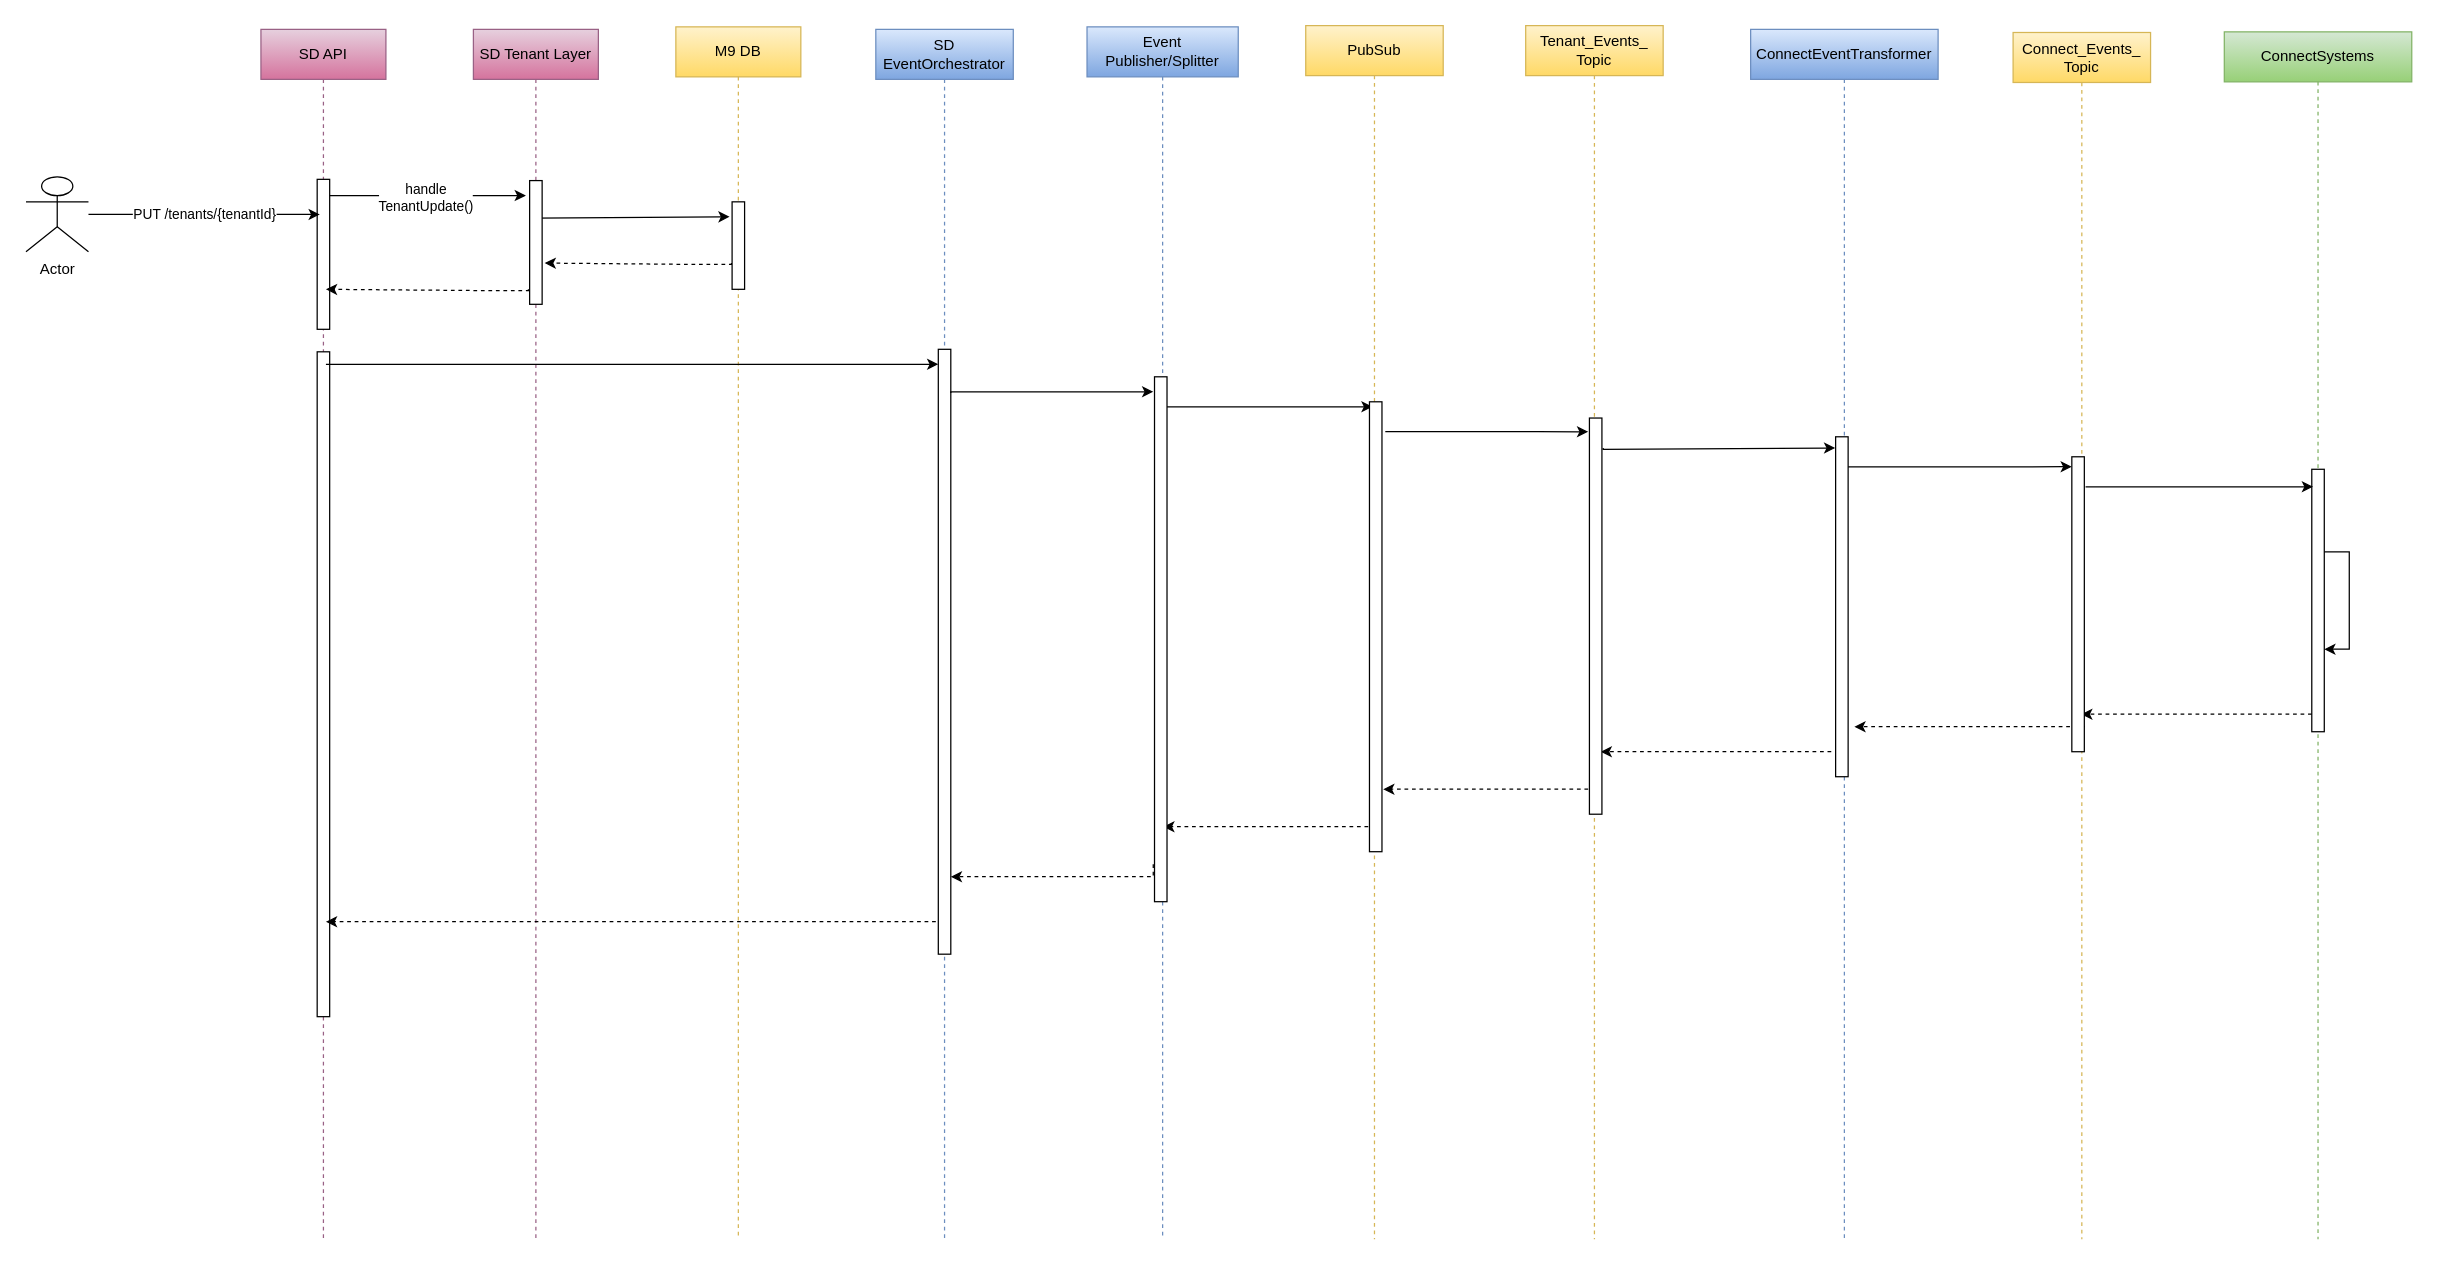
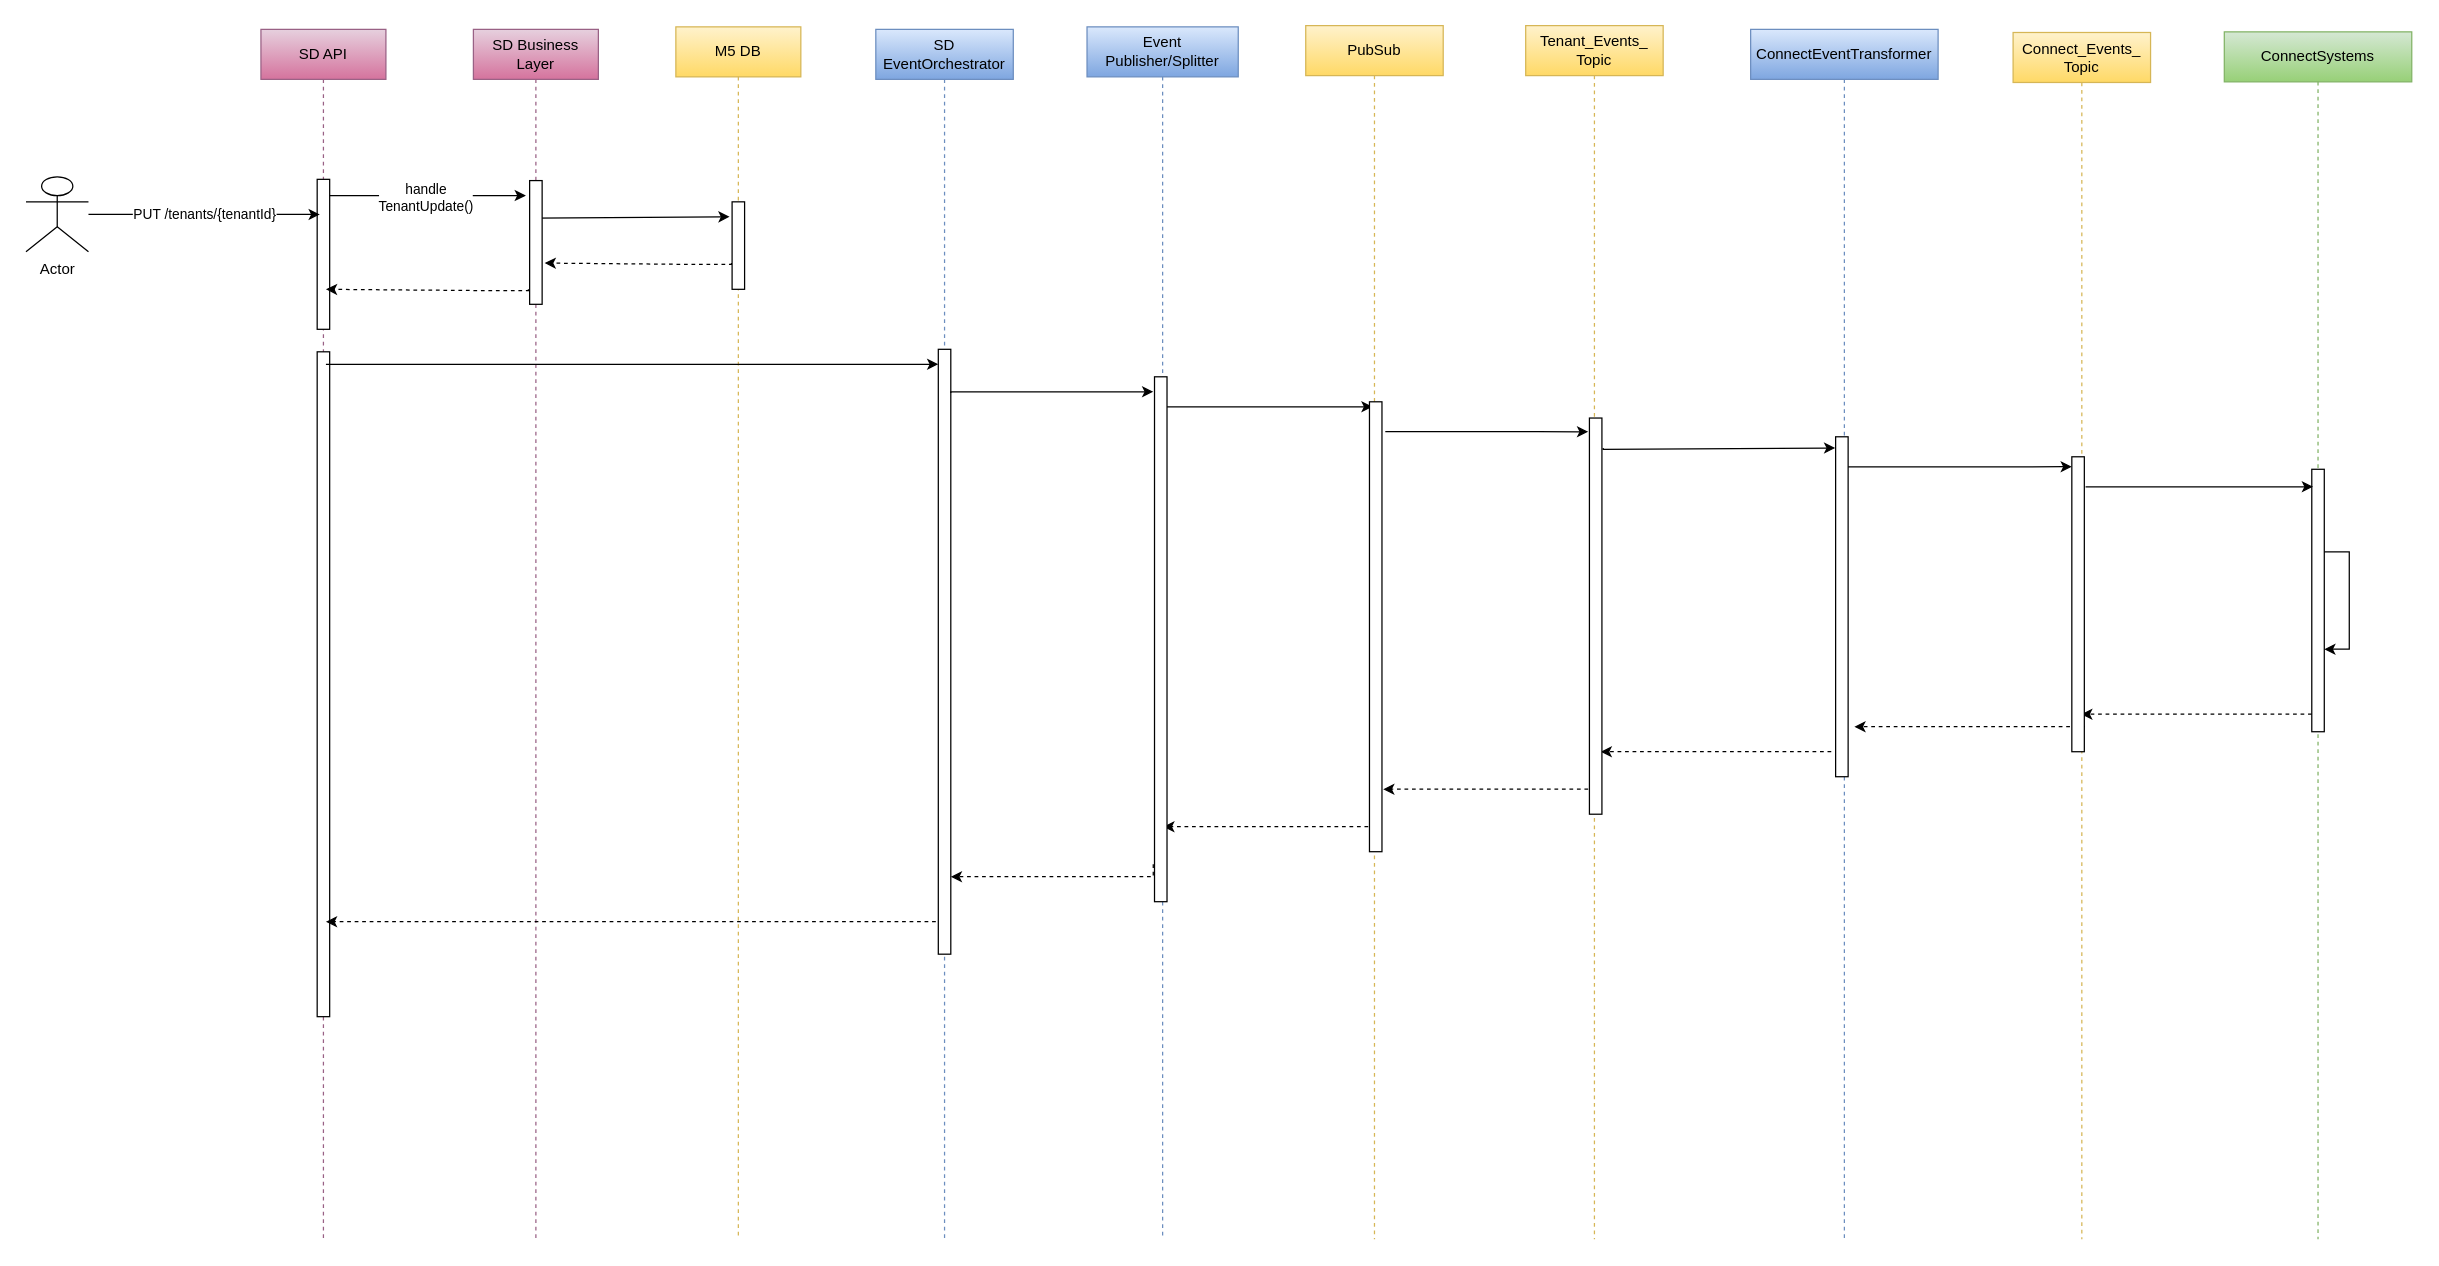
(738, 52) -> (738, 52)
(536, 54) -> (536, 54)
